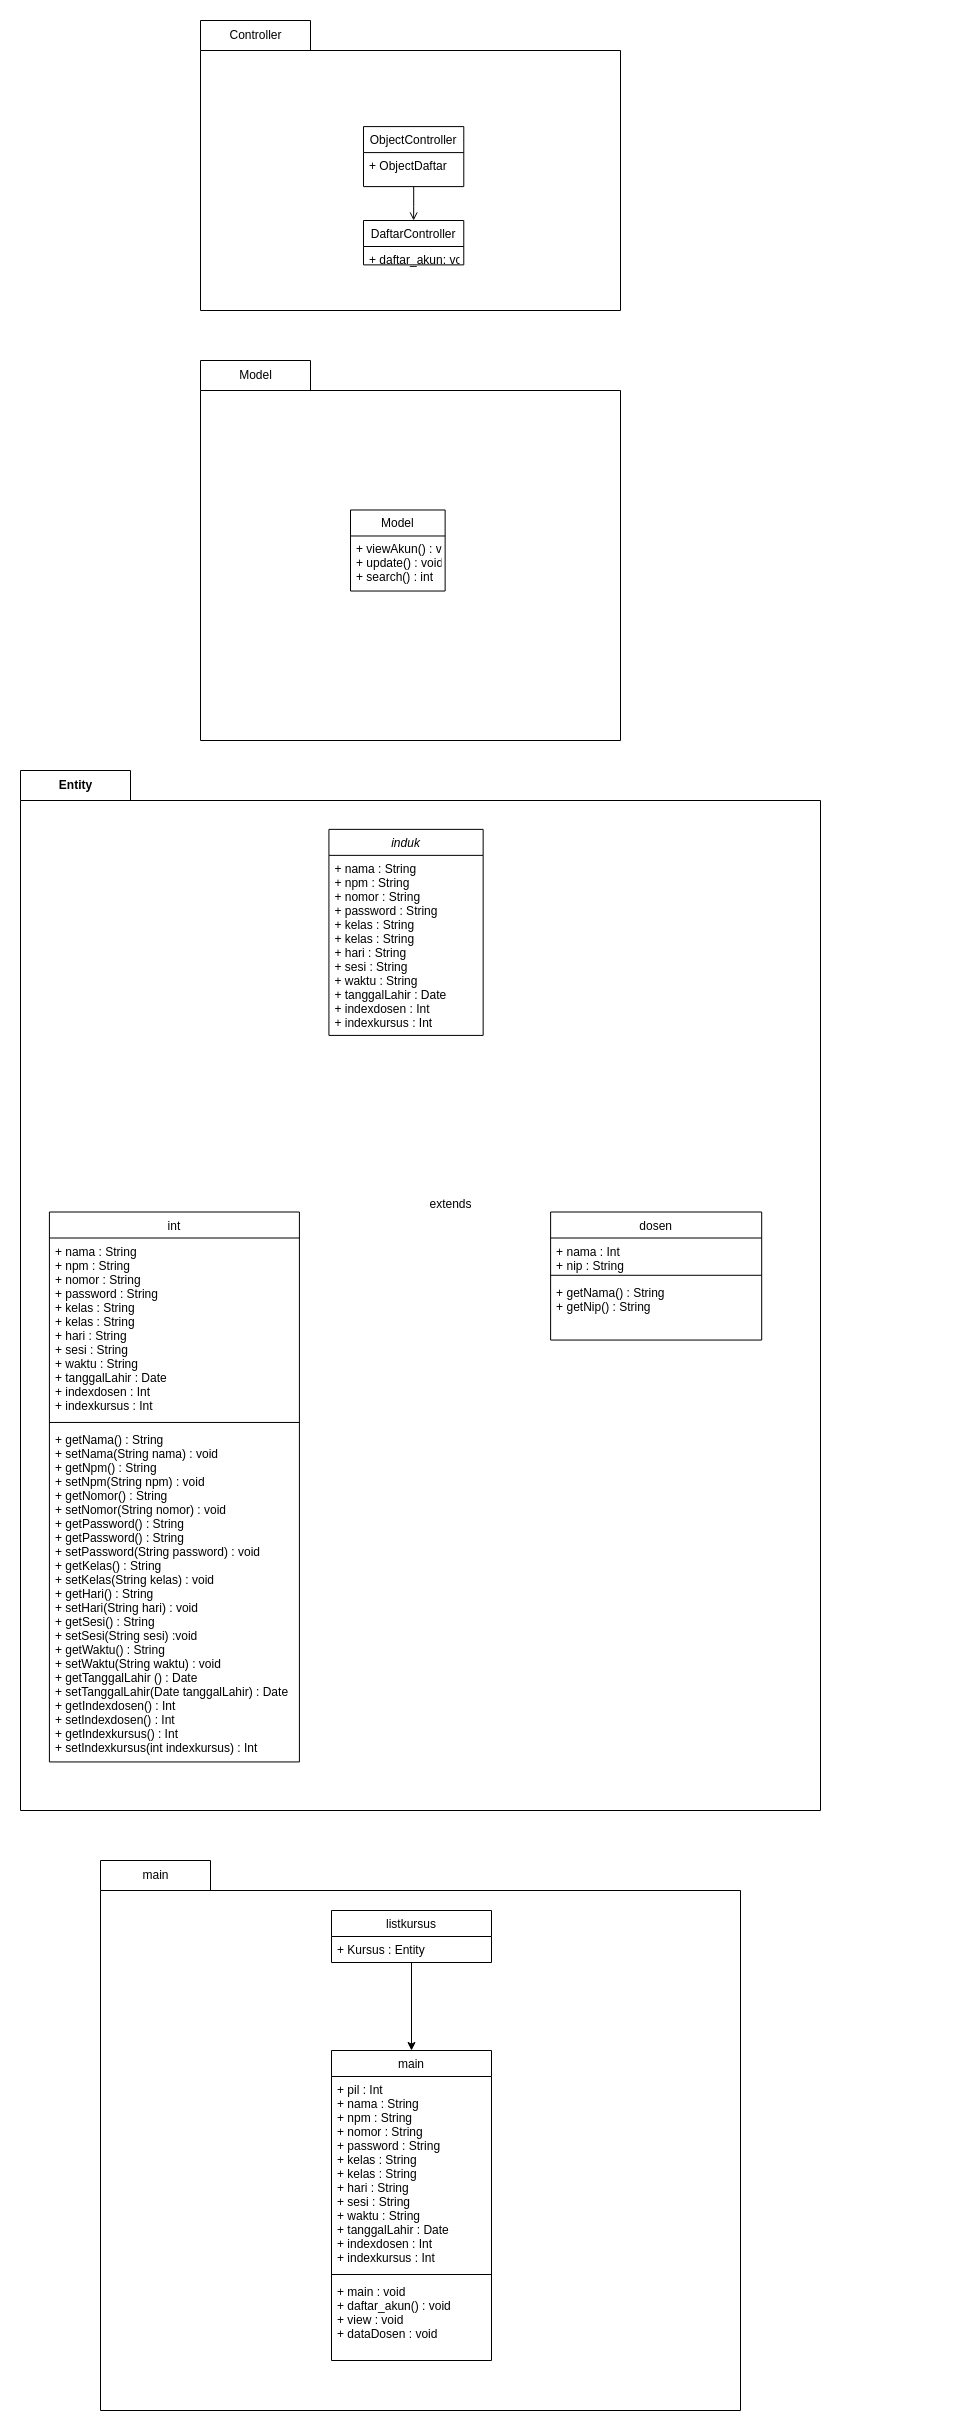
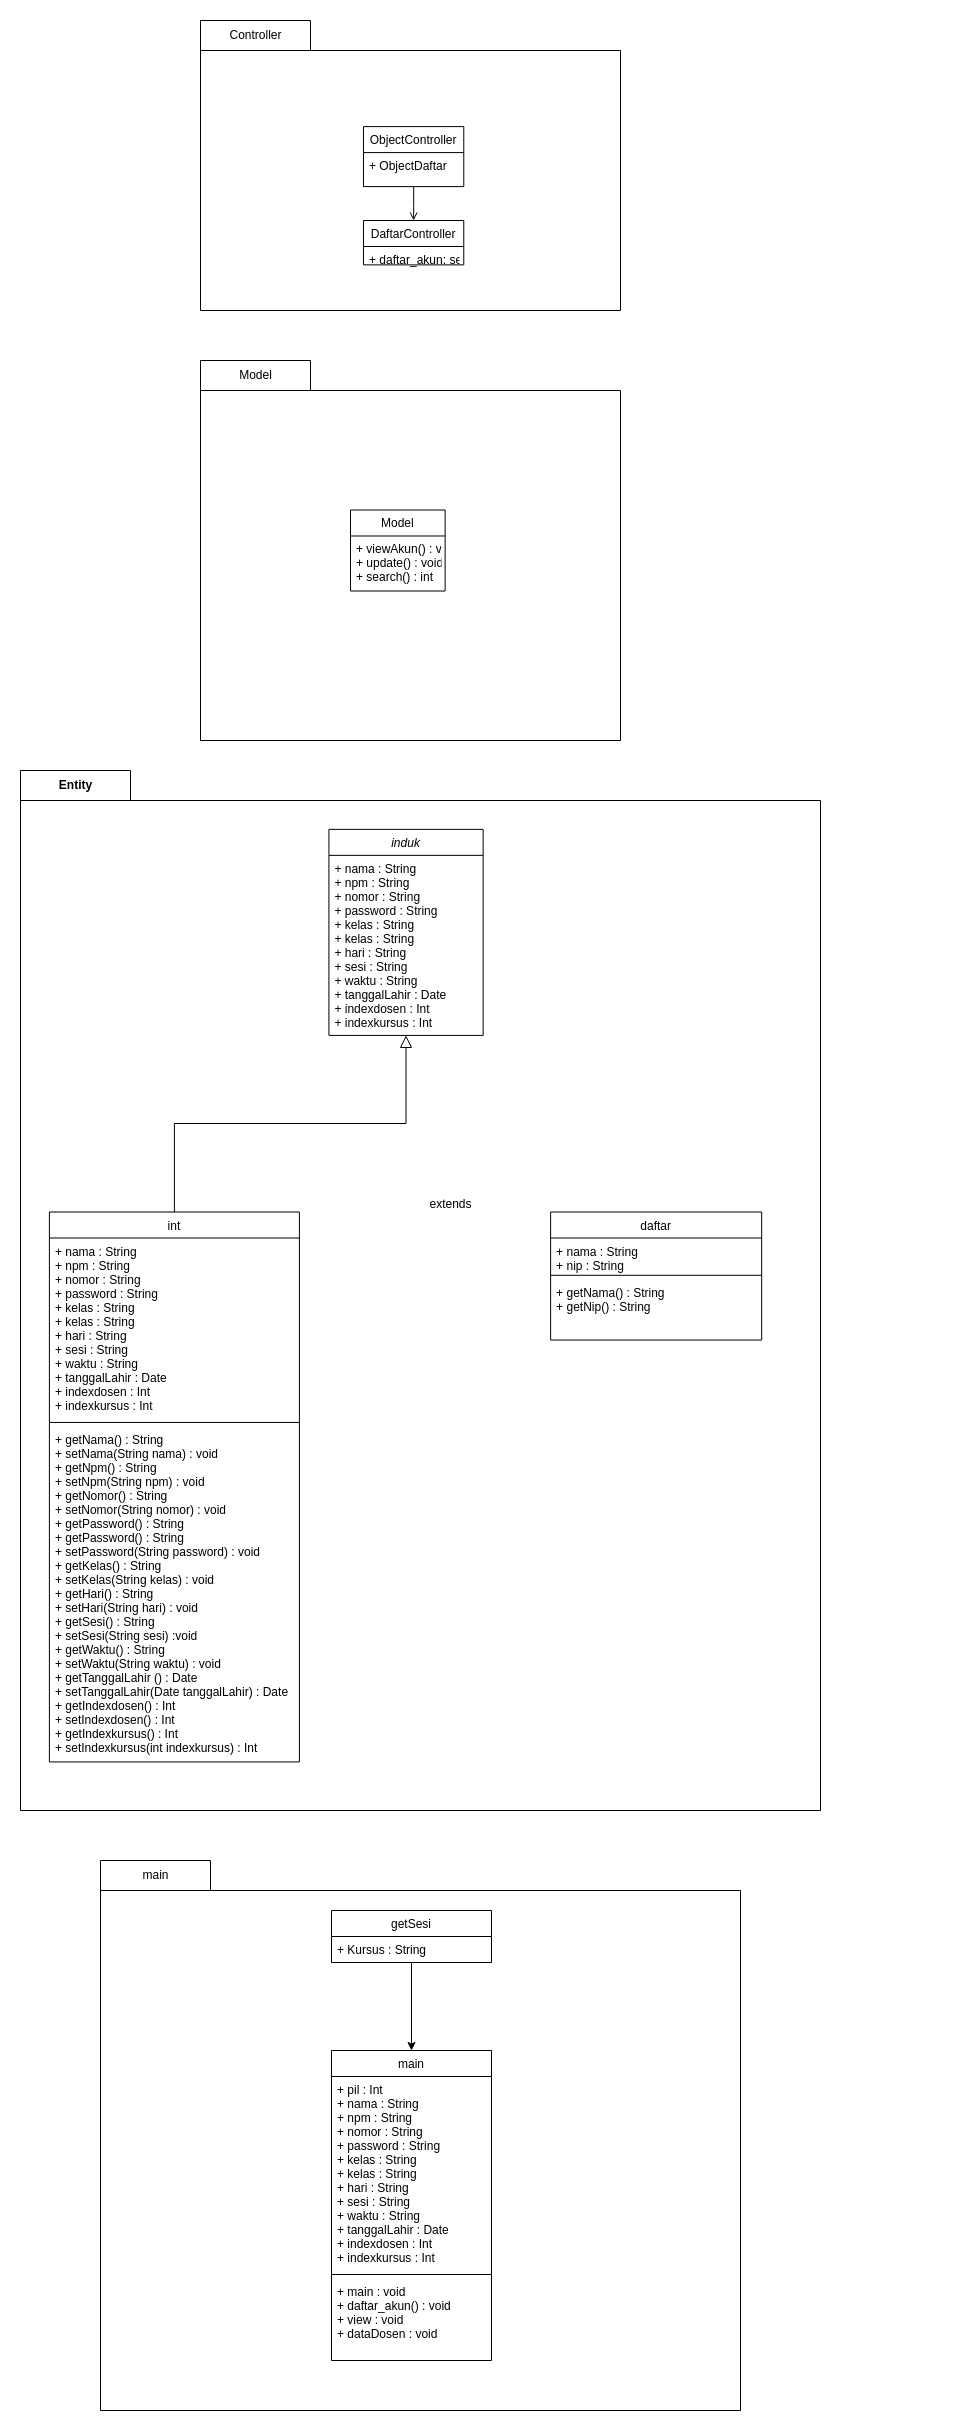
(427, 260) -> (427, 260)
none -> (284, 1124)
(656, 1226) -> (656, 1226)
(590, 1252) -> (599, 1252)
(411, 1924) -> (411, 1924)
(386, 1950) -> (386, 1950)
